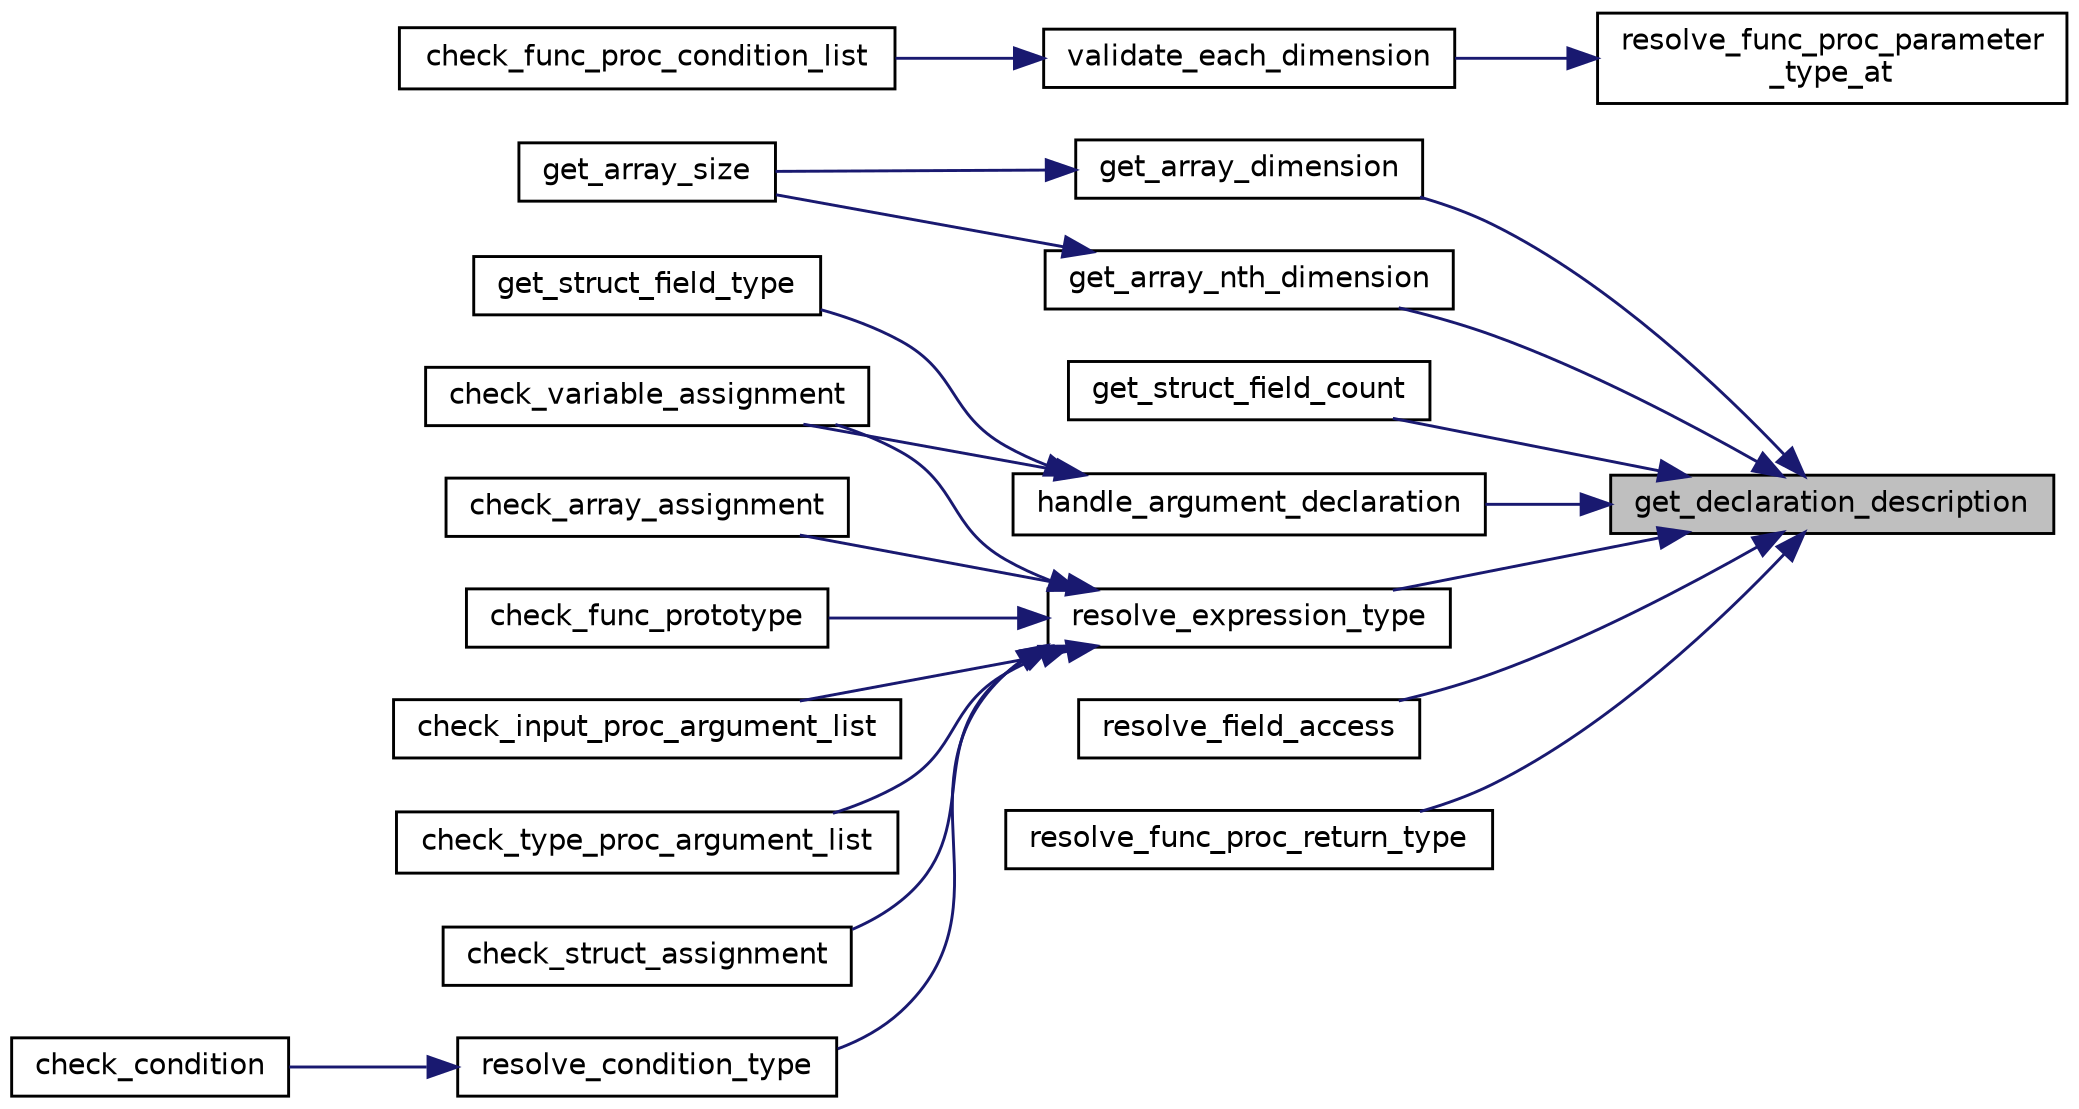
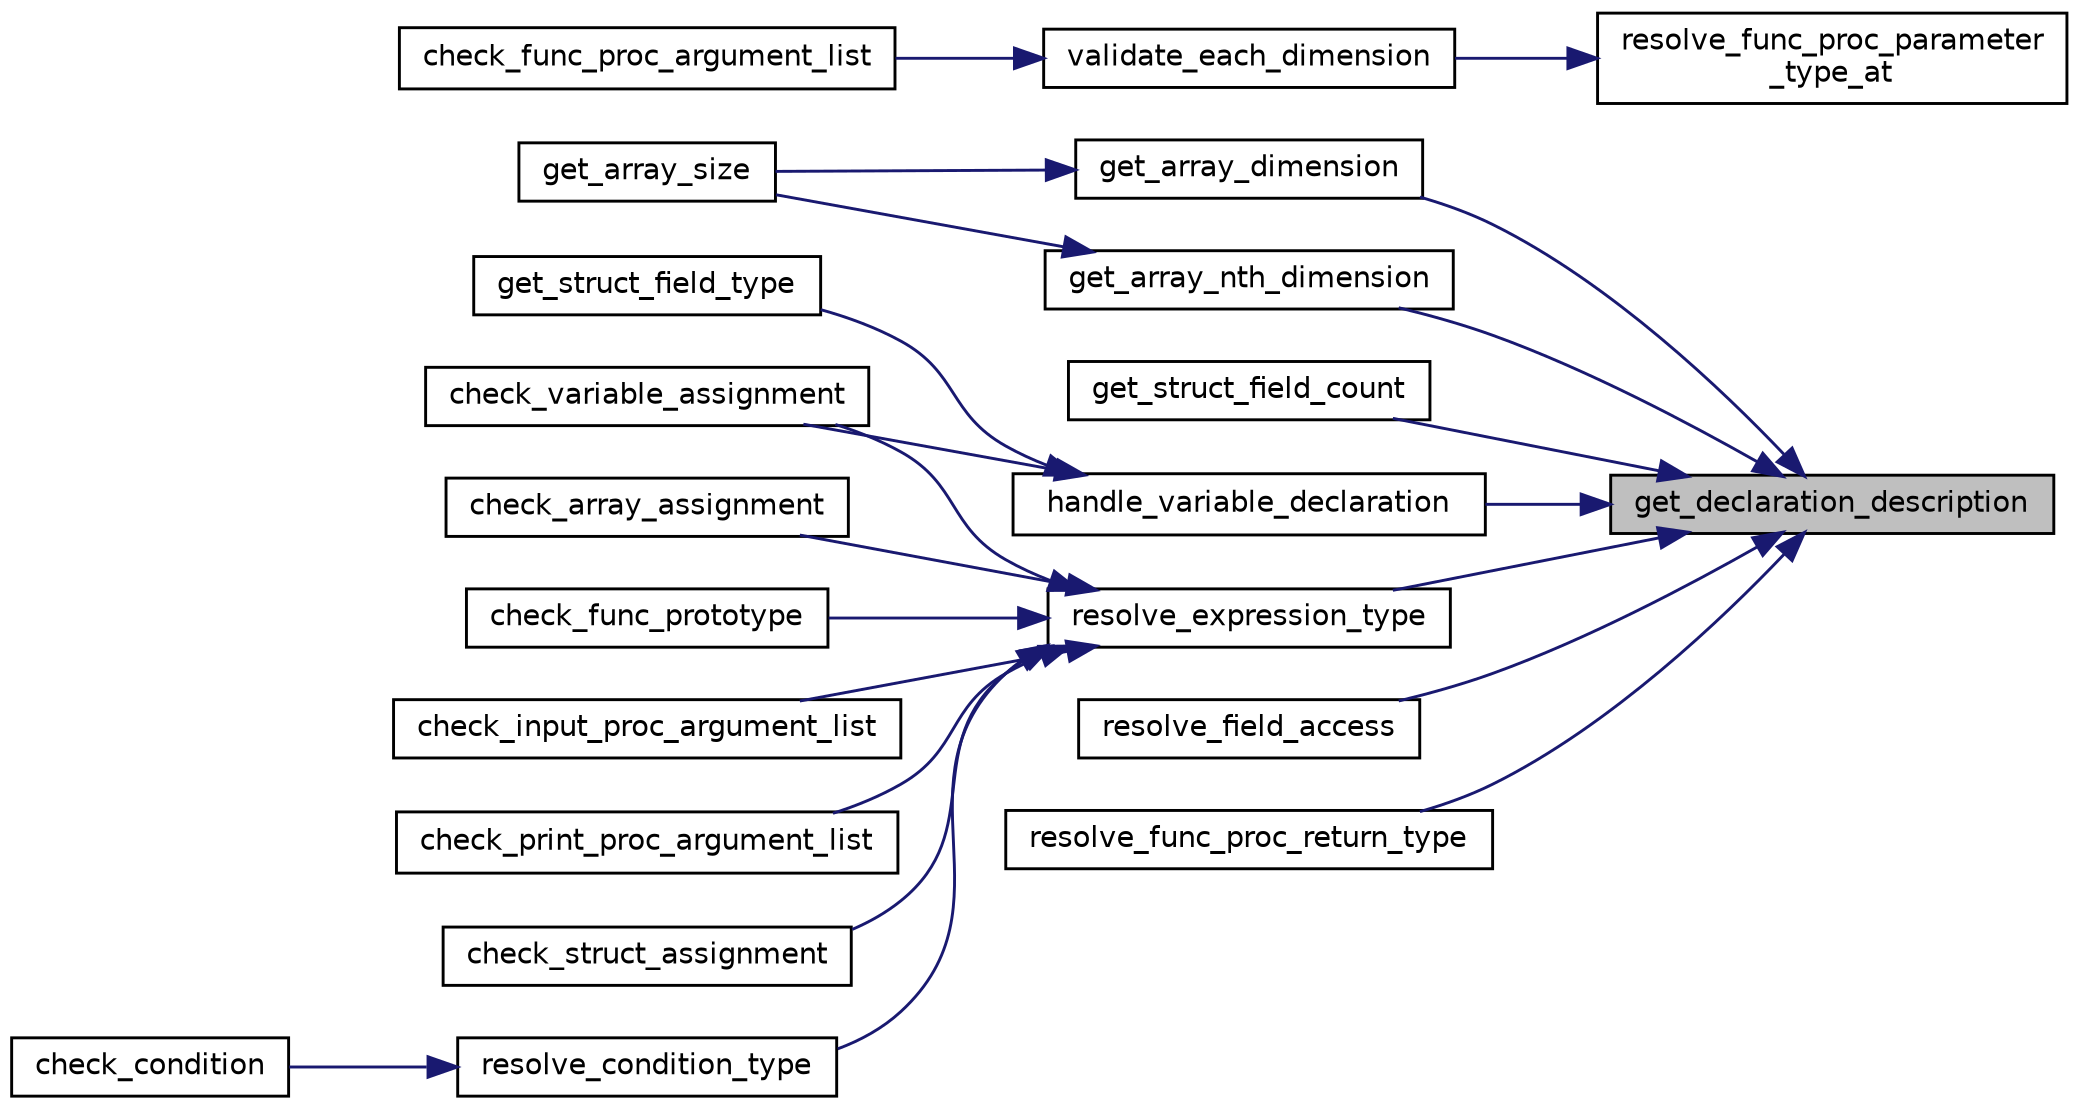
(647, 58) -> (647, 58)
(1249, 504) -> (1249, 504)
(647, 843) -> (647, 843)
